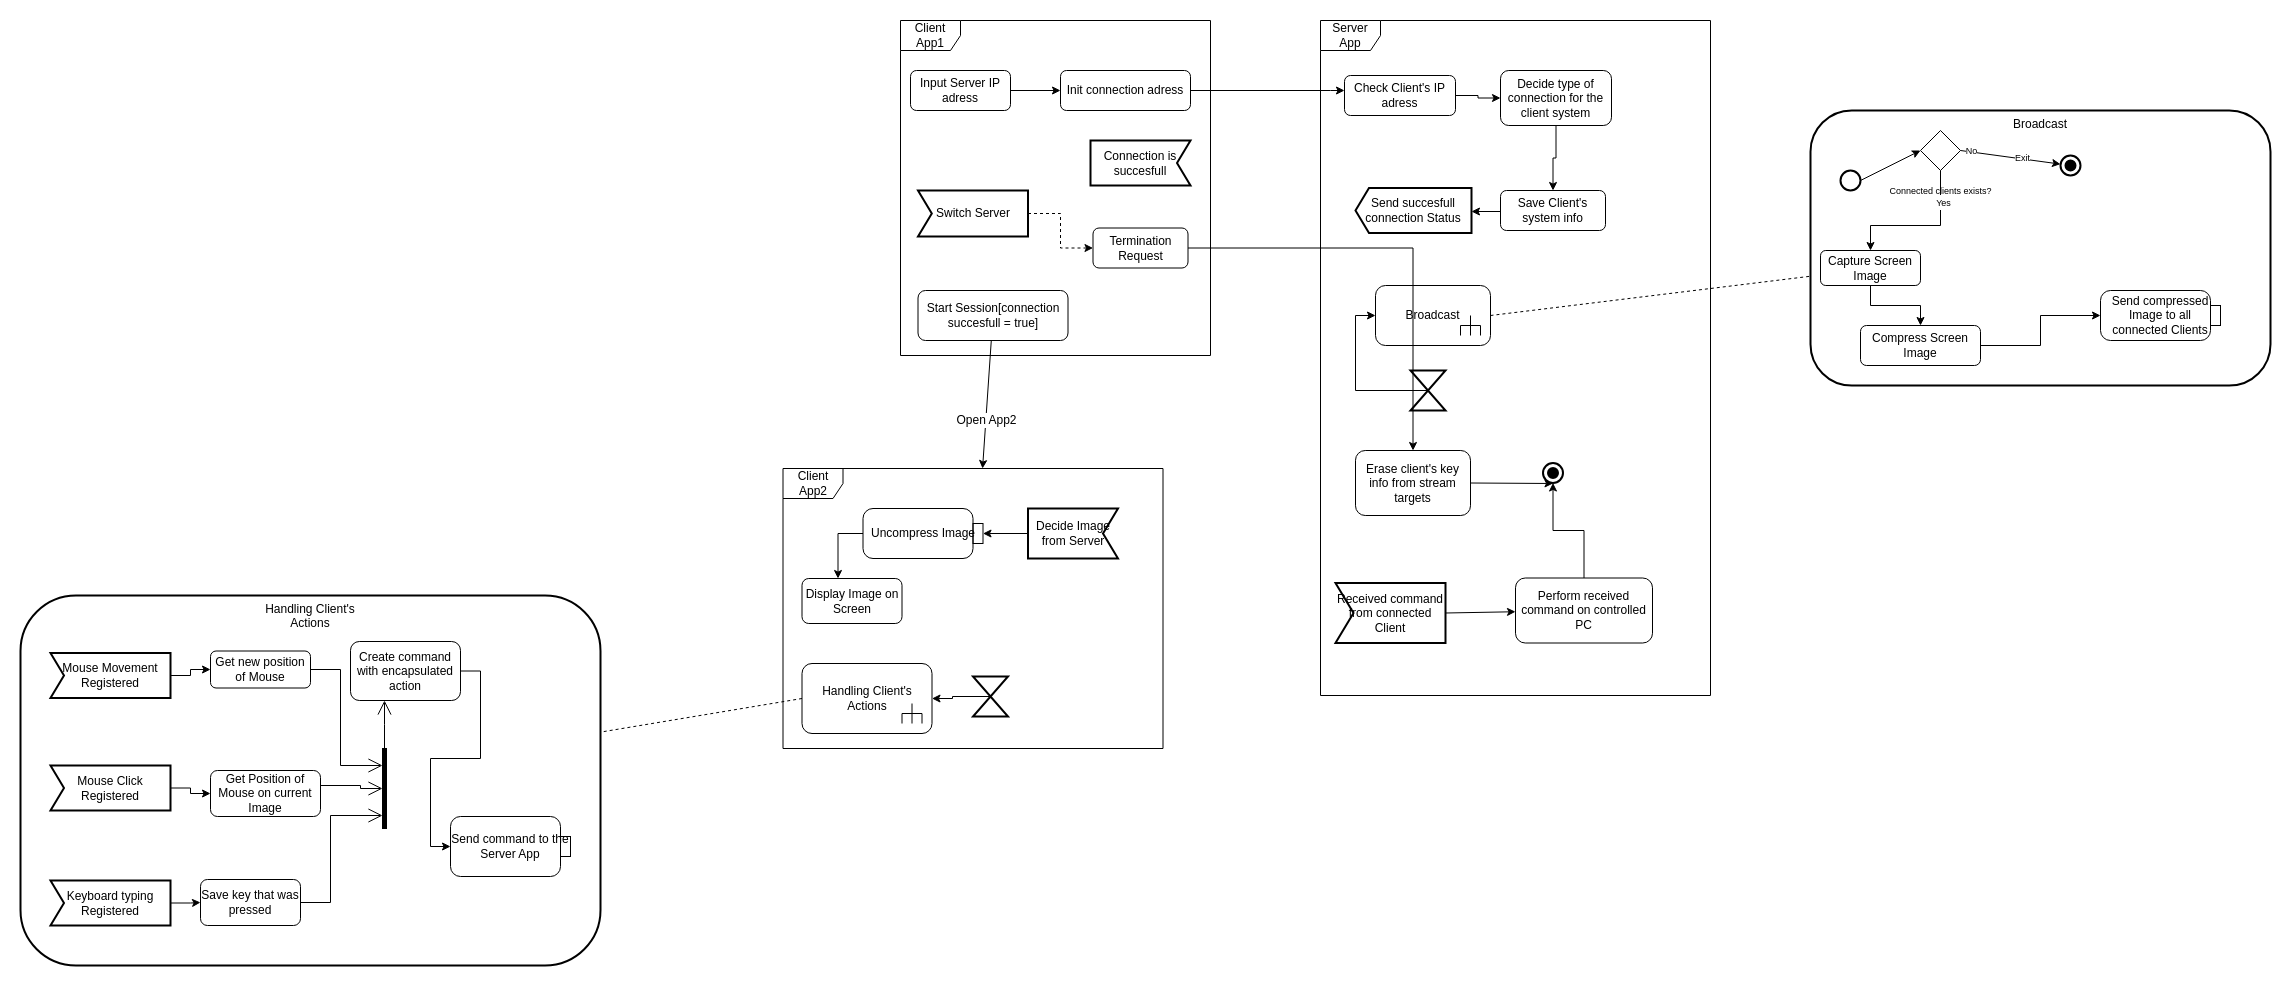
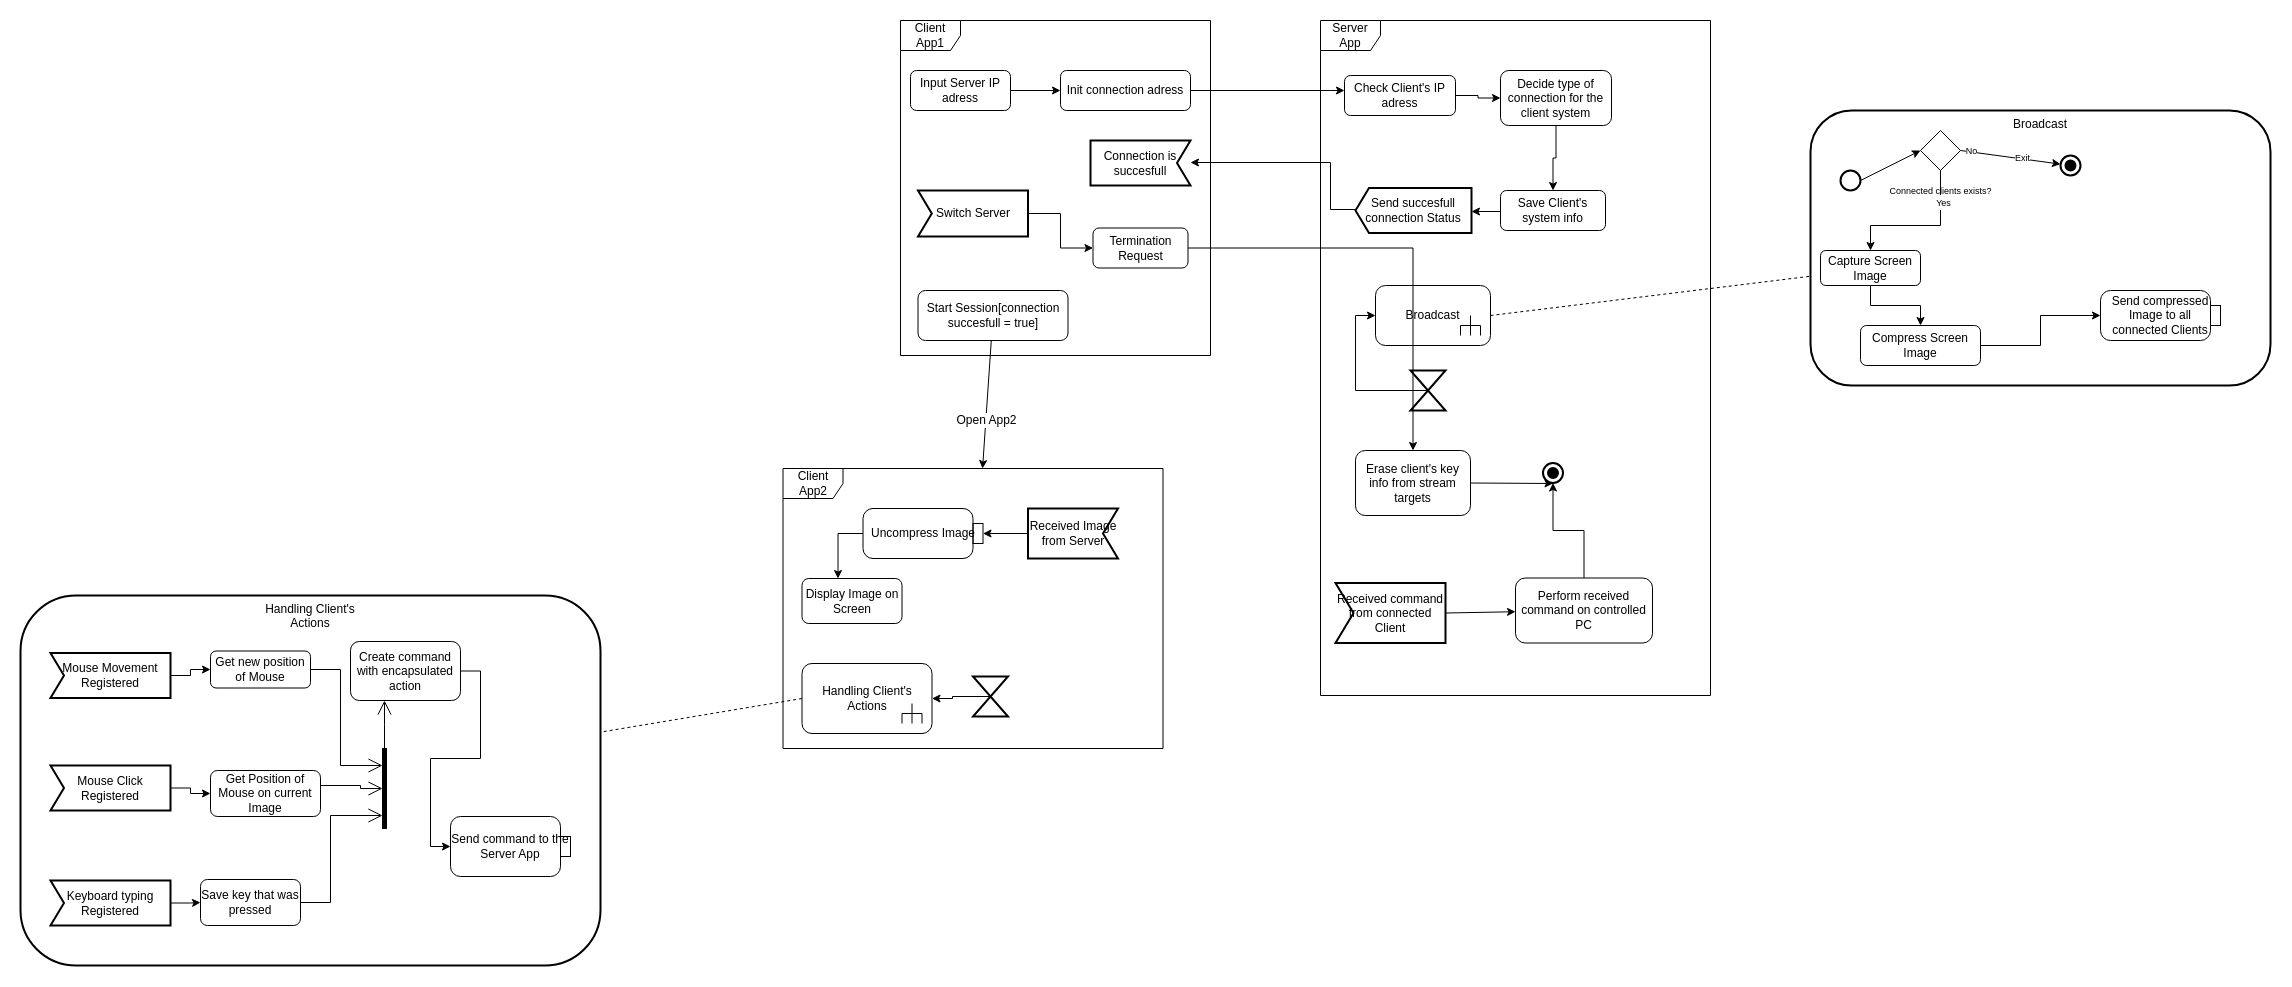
none -> (1300, 163)
(1061, 227) -> (1061, 227)
(1074, 534) -> (1074, 534)
